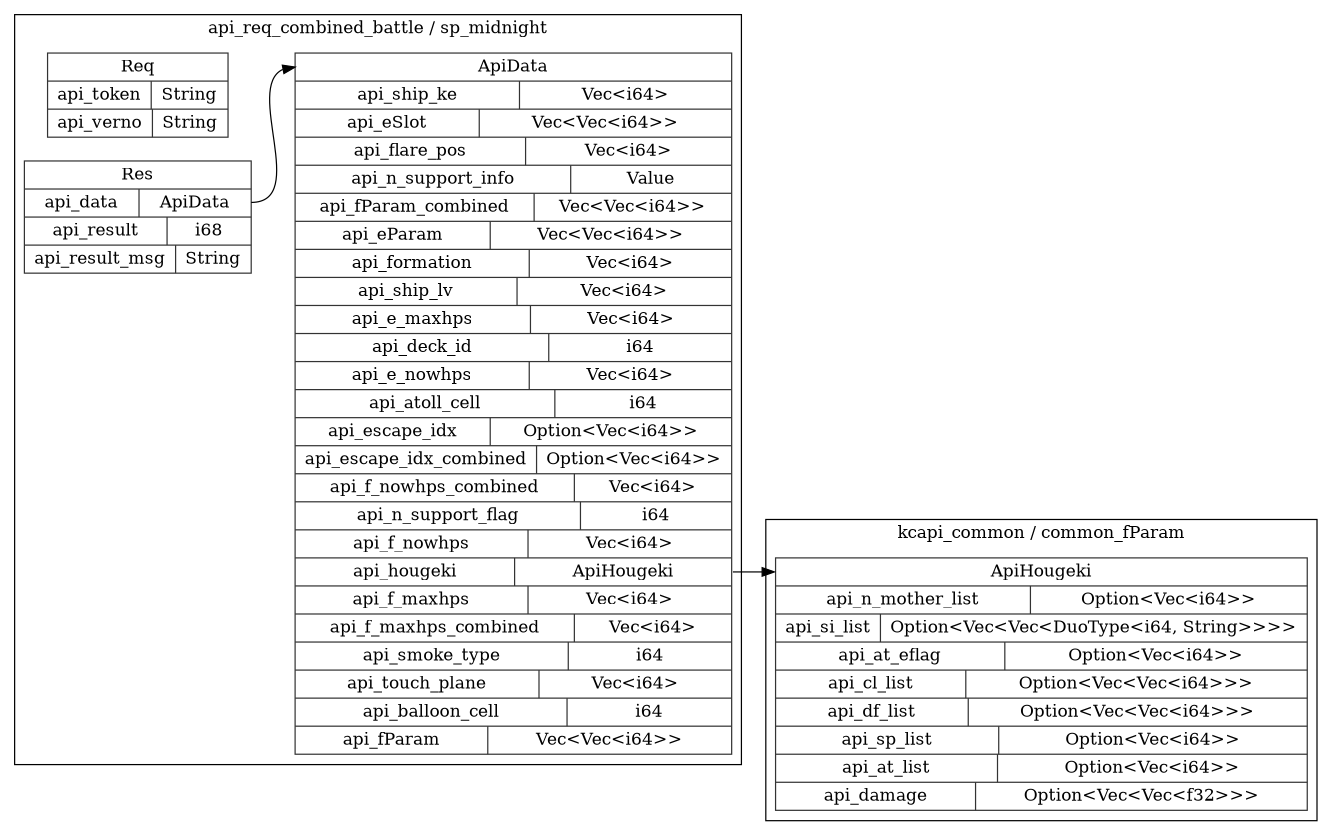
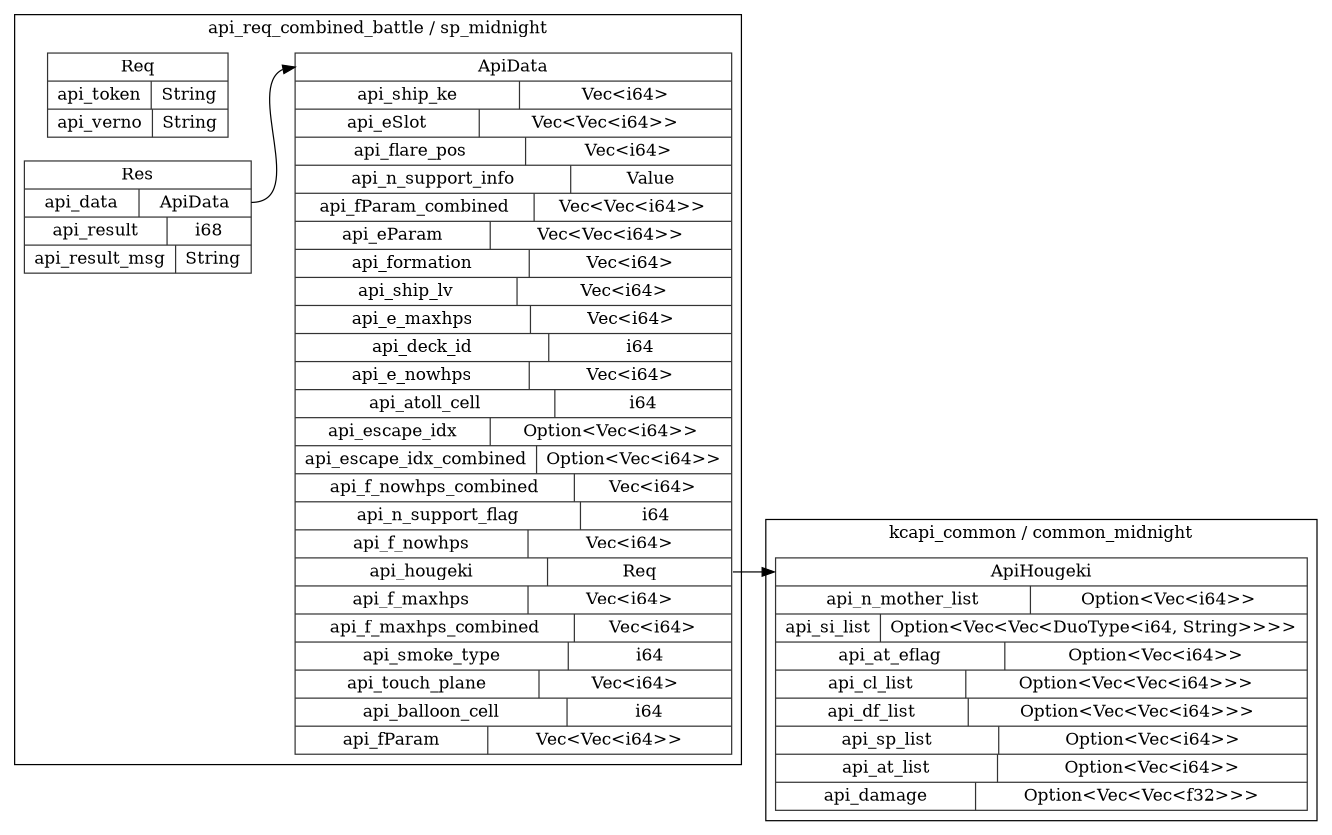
(1041, 534) -> (1041, 534)
(623, 571) -> (640, 571)
